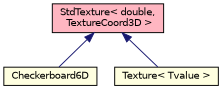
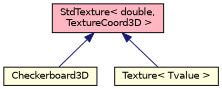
(50, 76) -> (50, 76)
